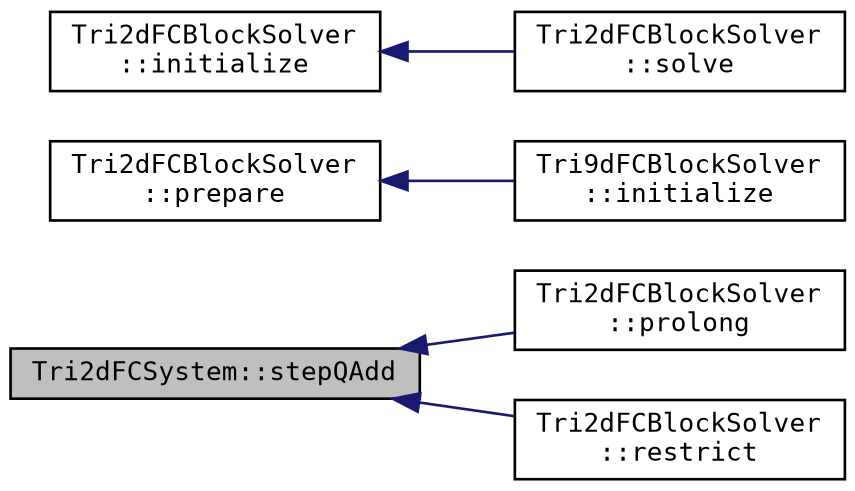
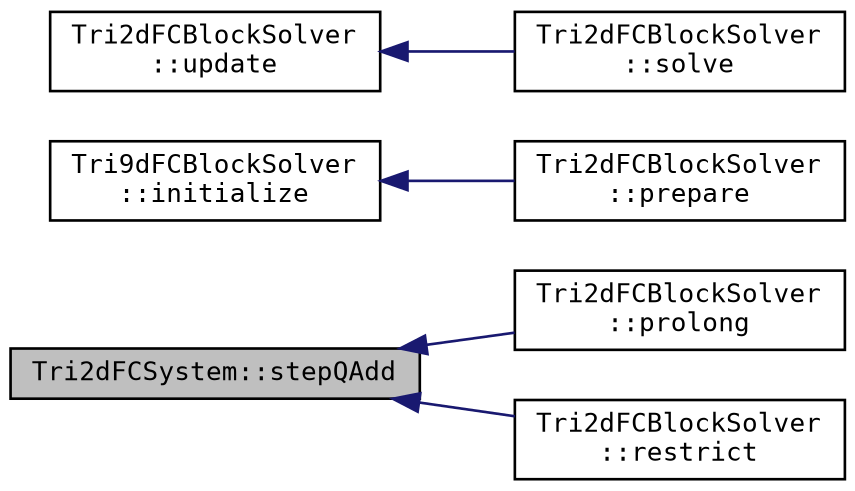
(215, 51) -> (215, 51)
(461, 181) -> (461, 181)
